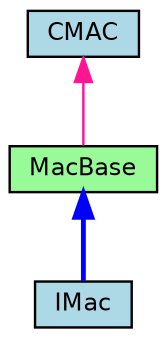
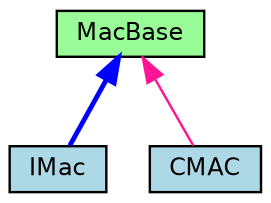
(83, 114) -> (174, 112)
